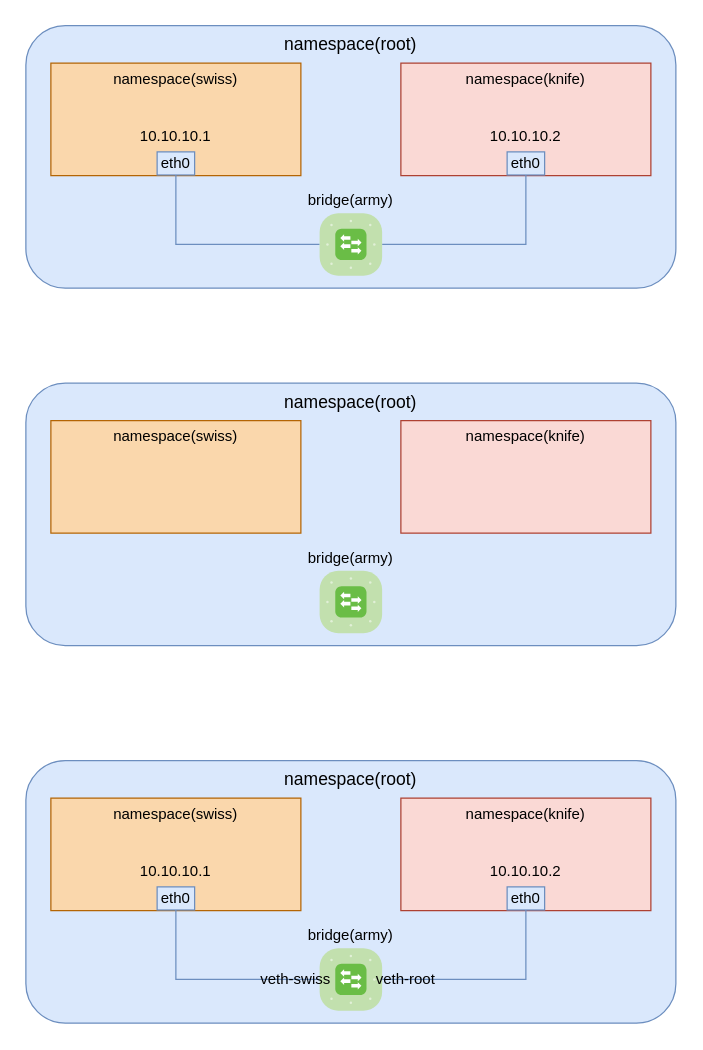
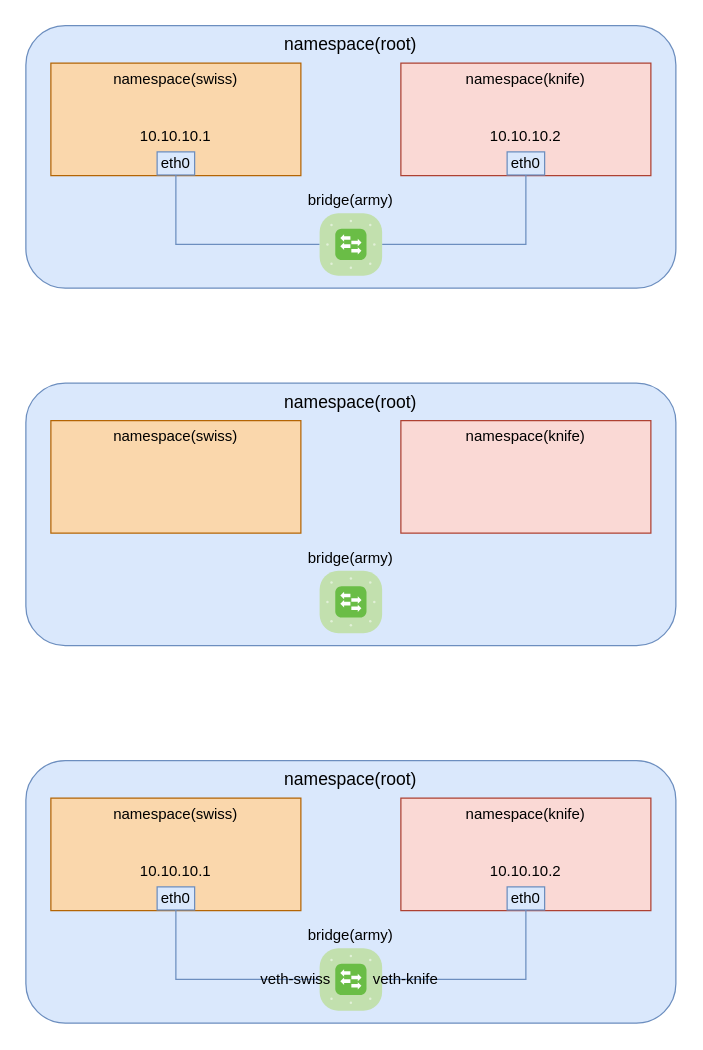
(406, 979) -> (406, 979)
